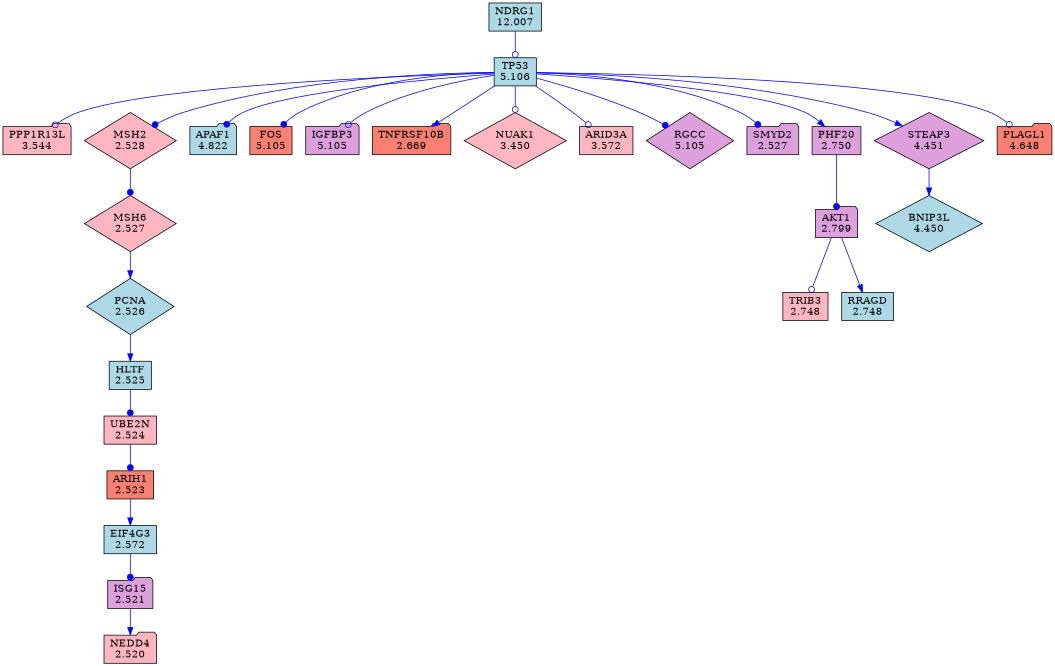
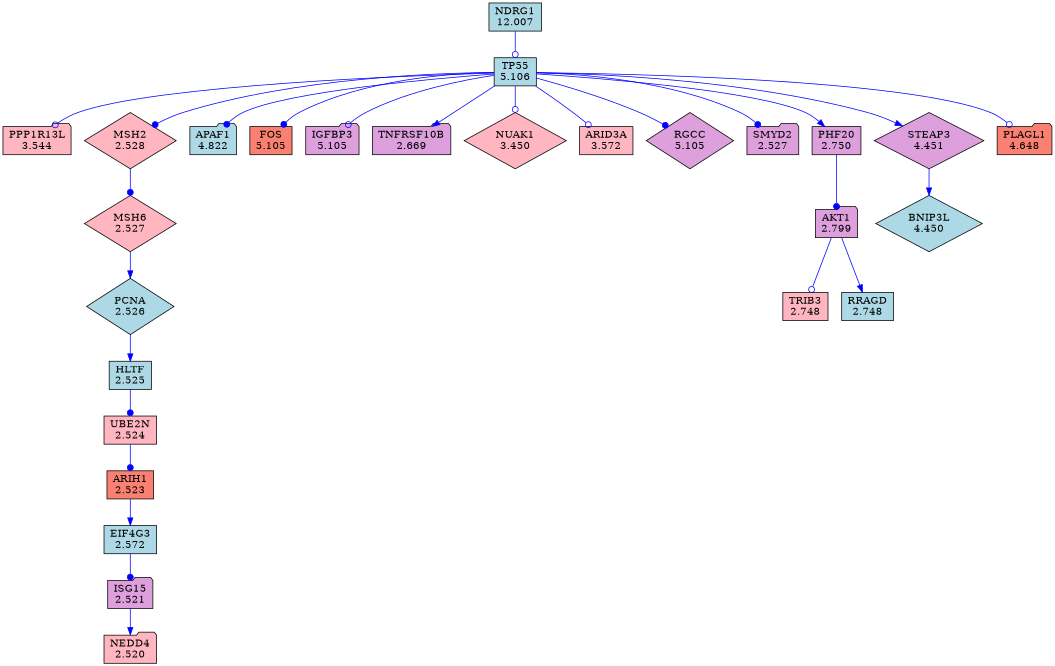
(515, 72) -> (515, 72)
(412, 141) -> (412, 141)
